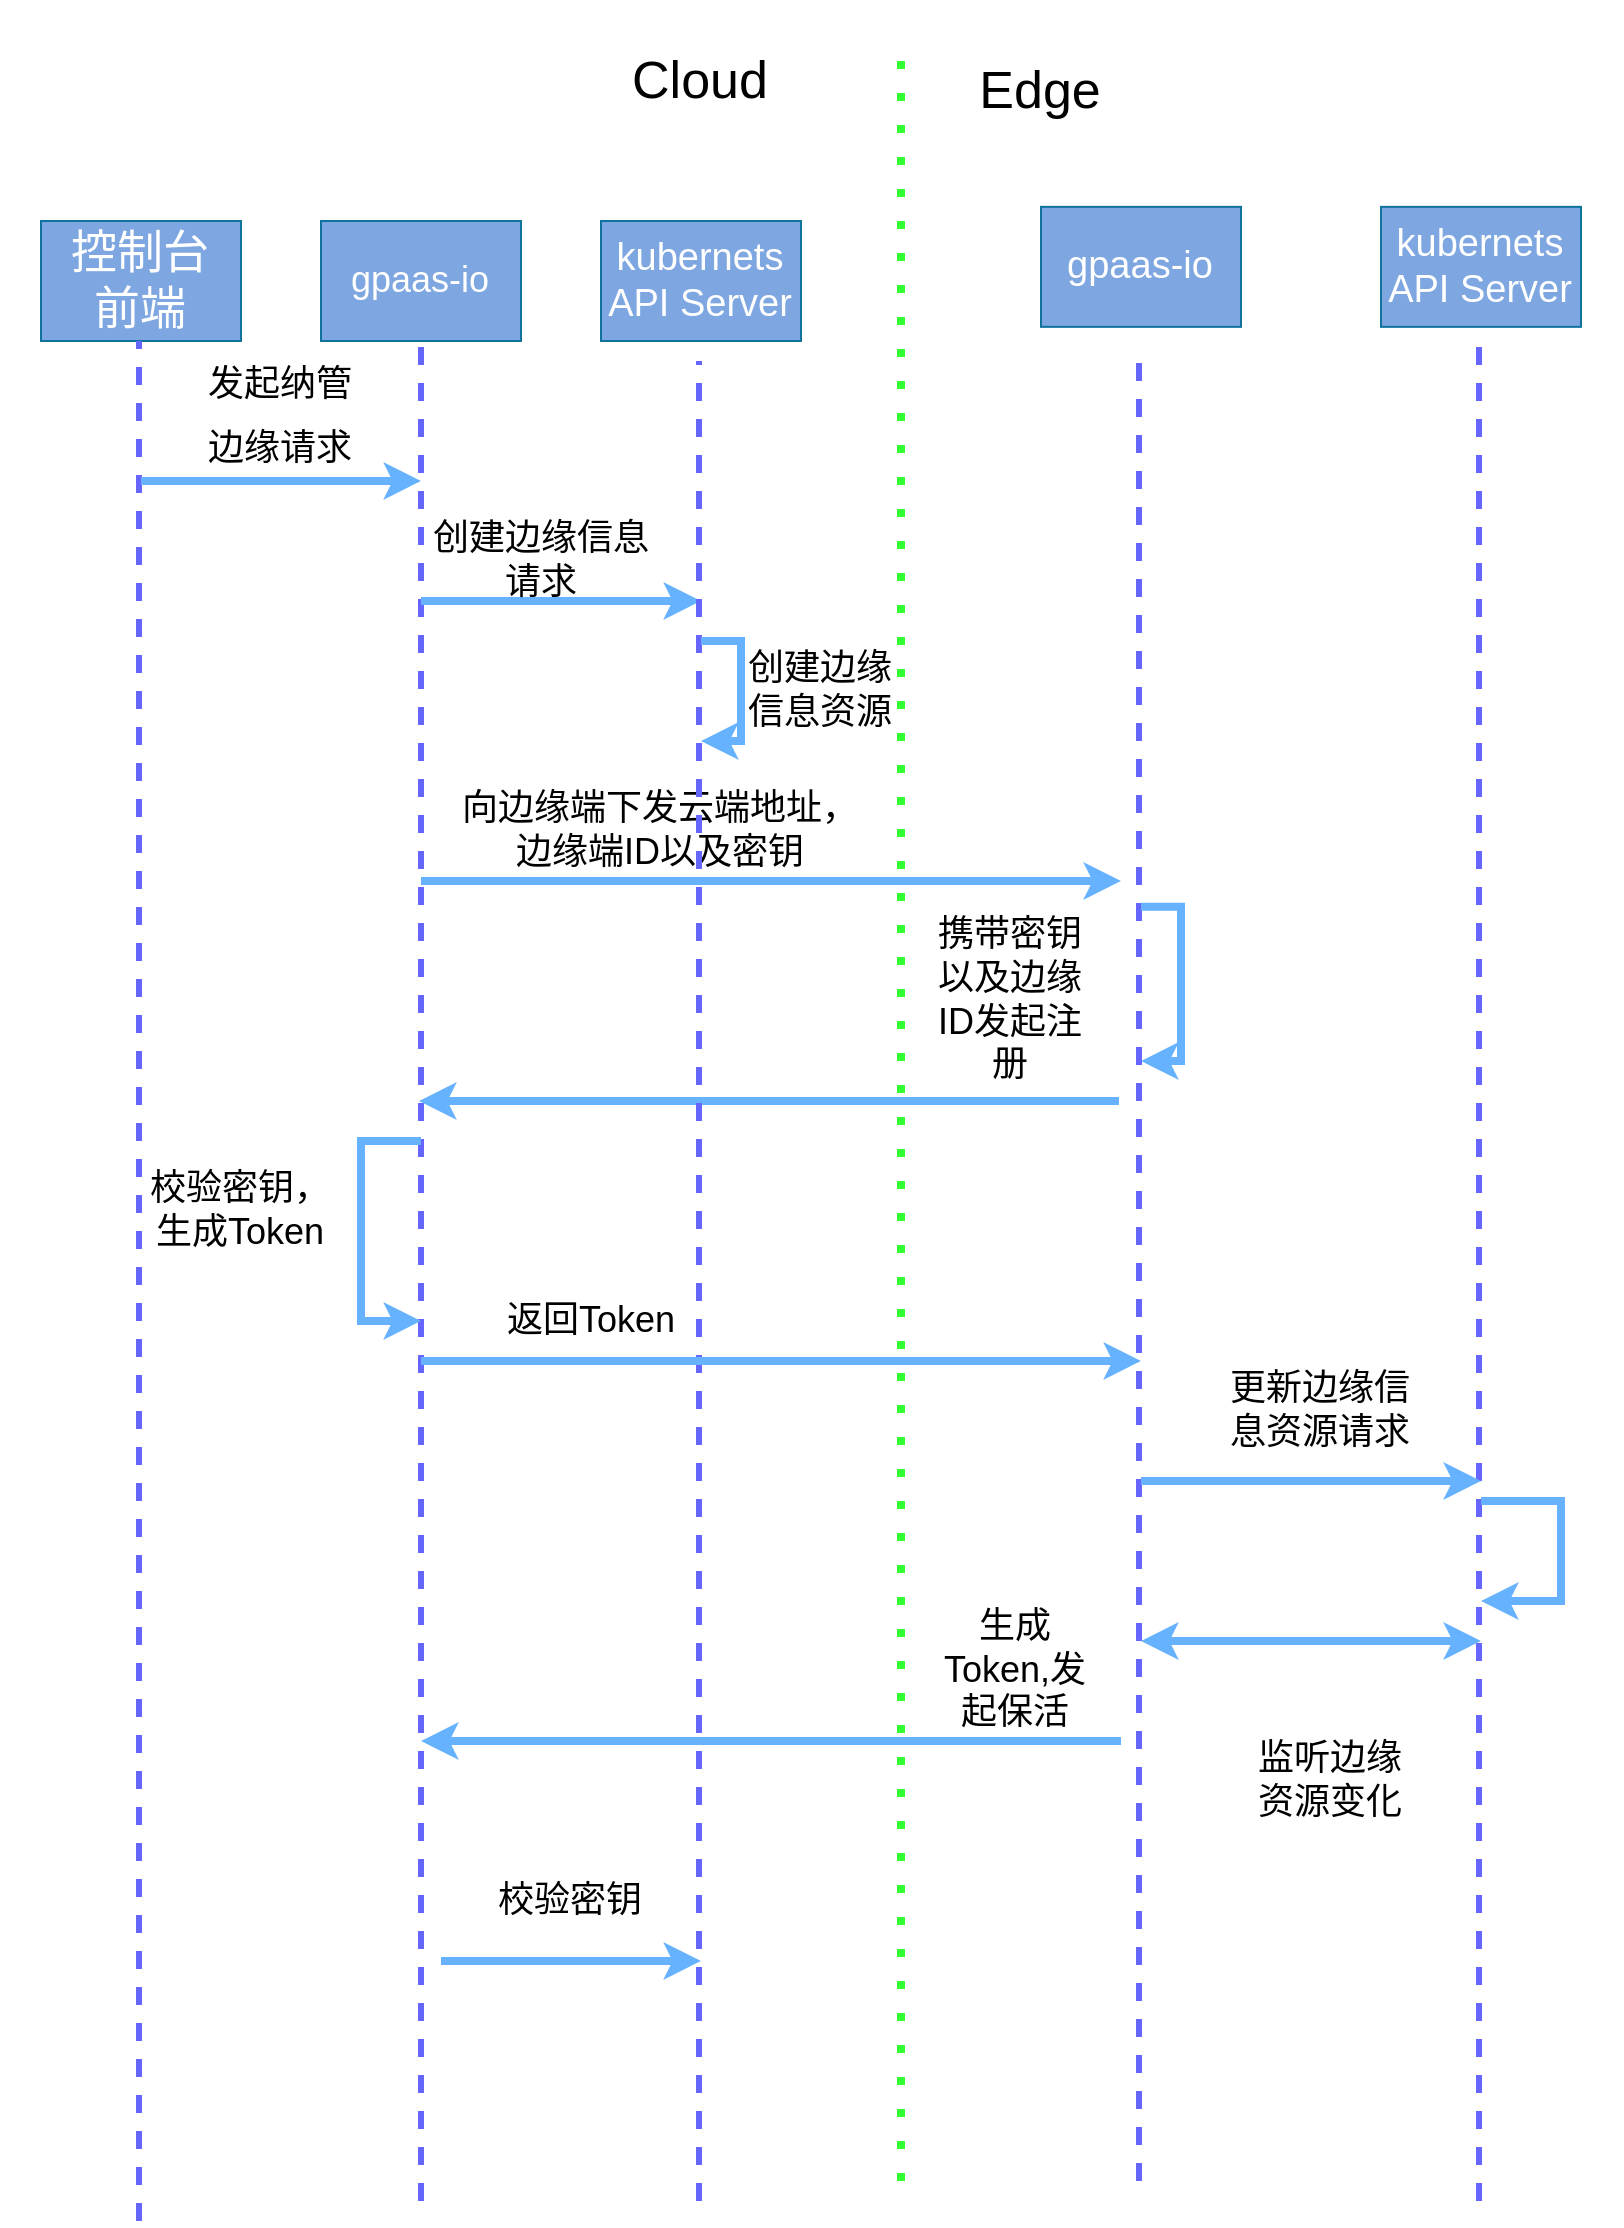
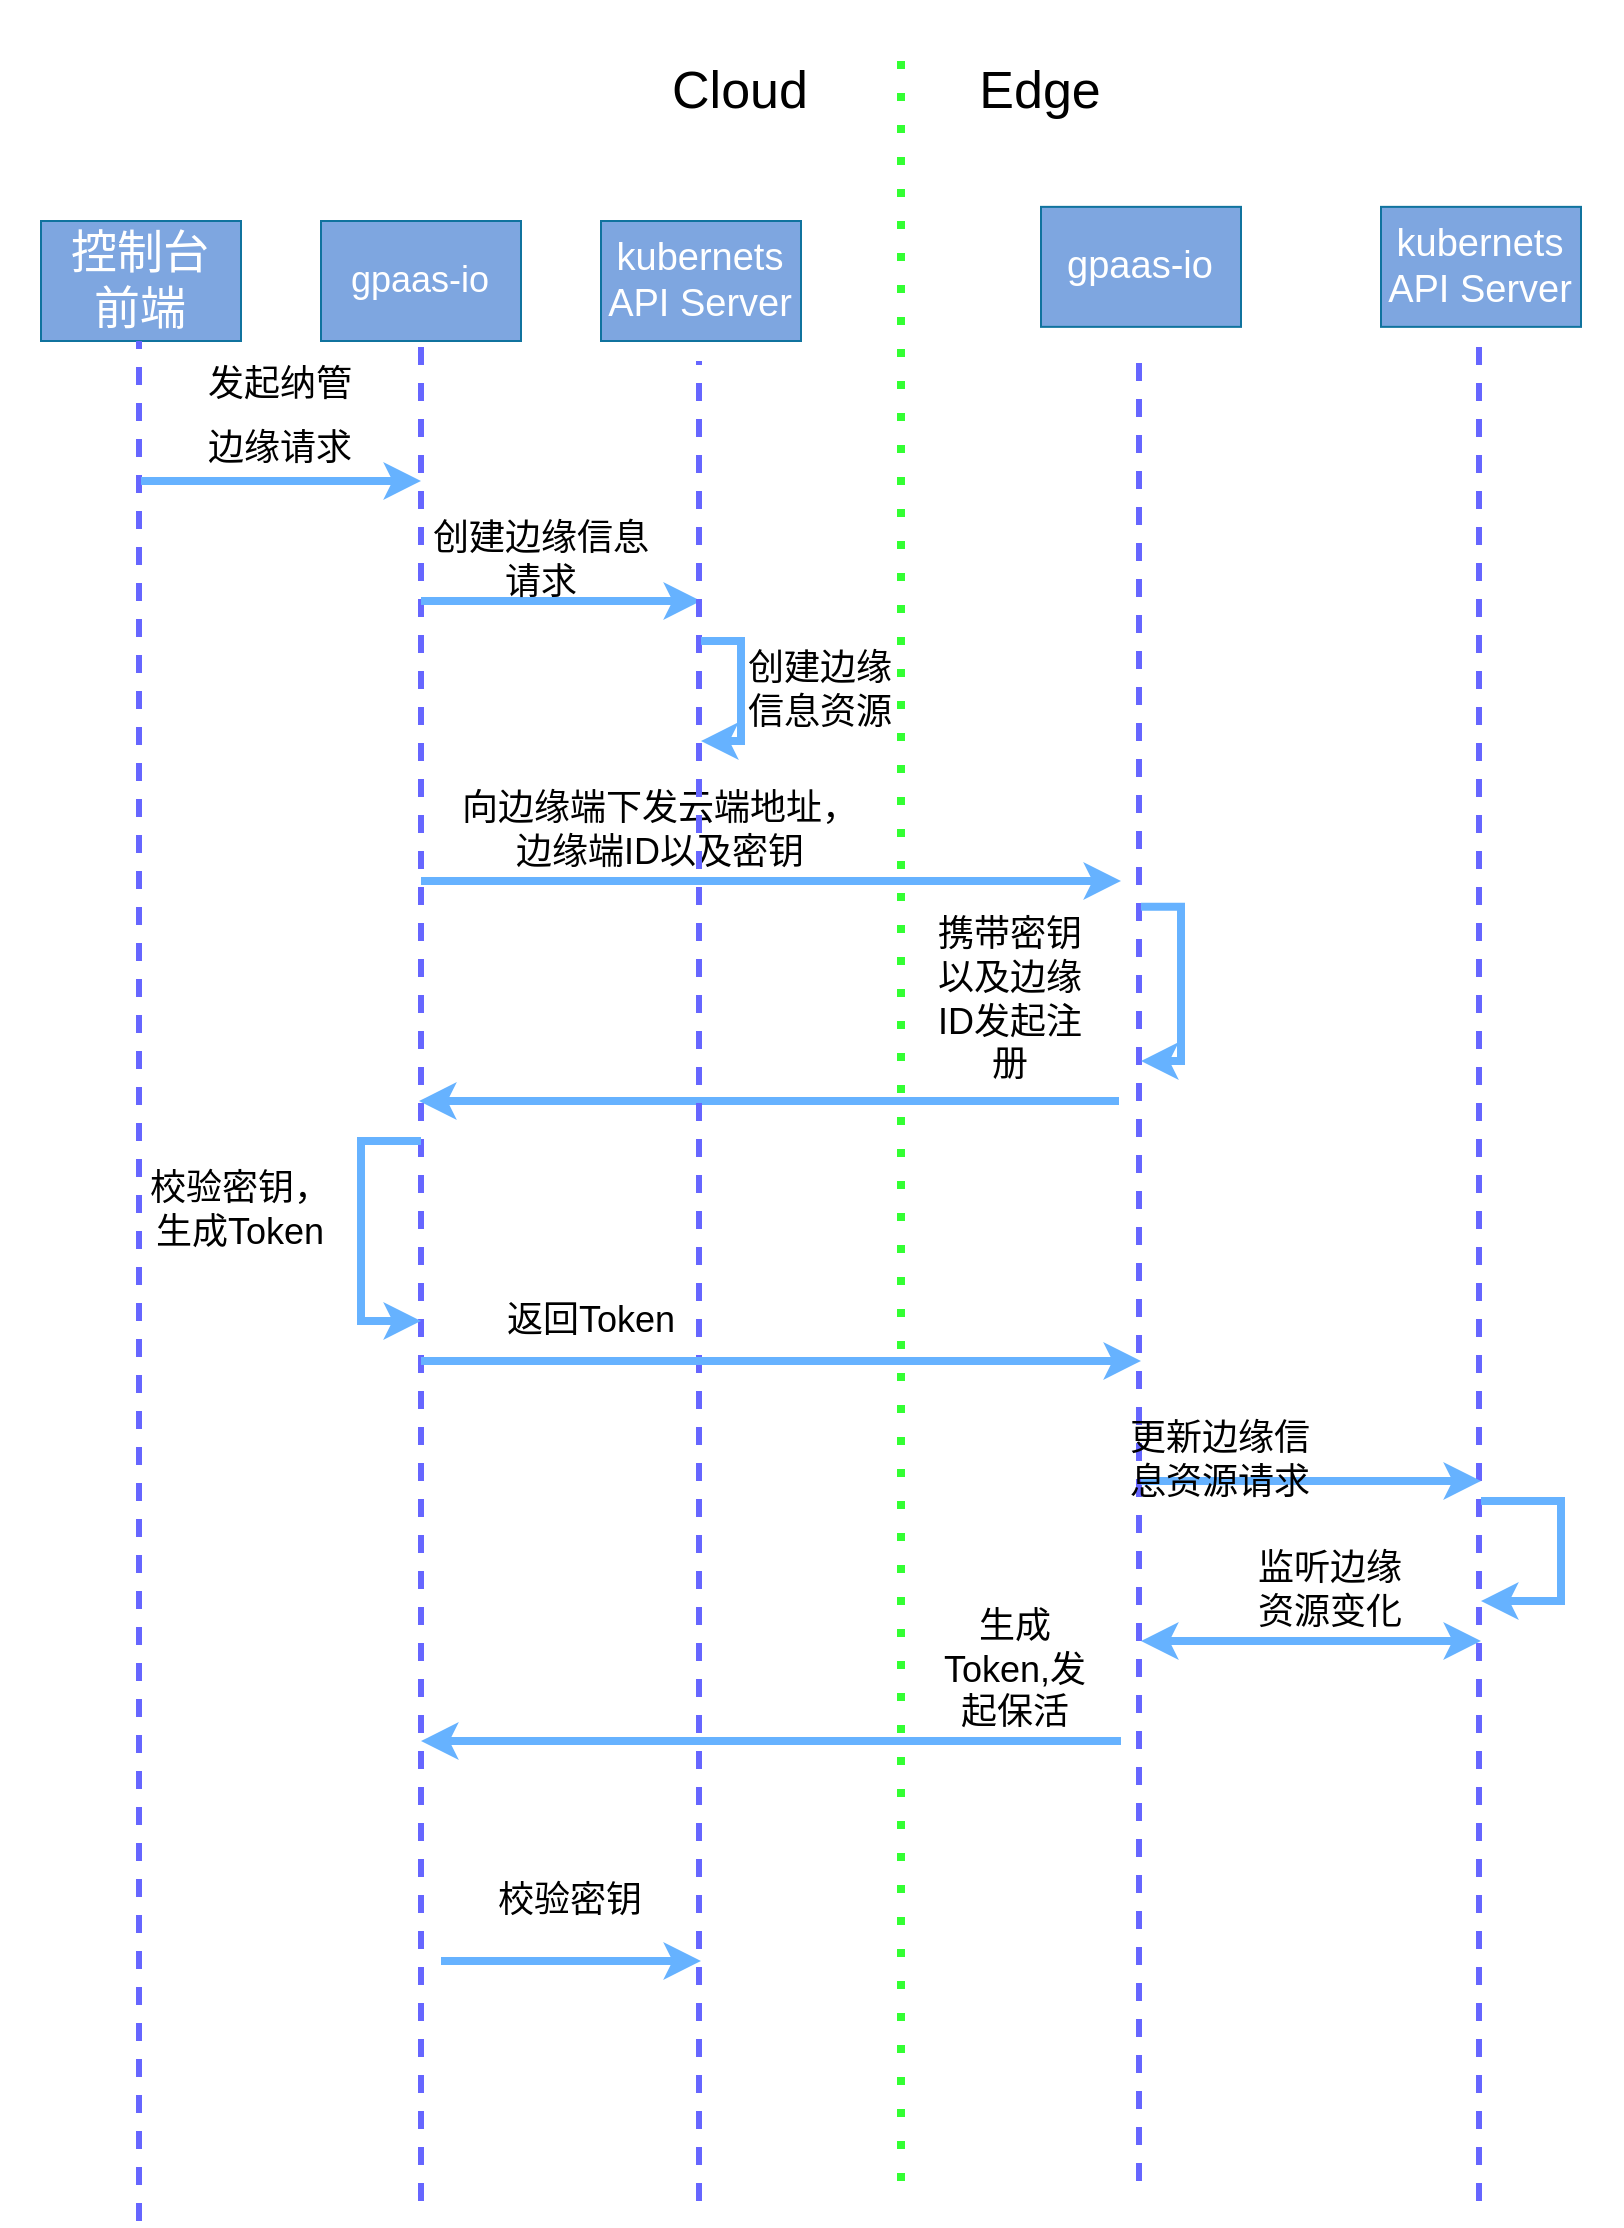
(701, 81) -> (741, 91)
(1321, 1411) -> (1221, 1461)
(1331, 1781) -> (1331, 1591)
